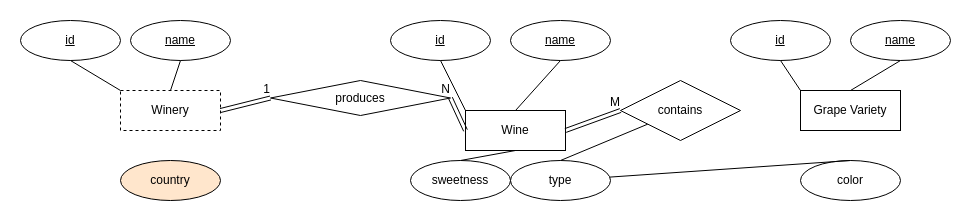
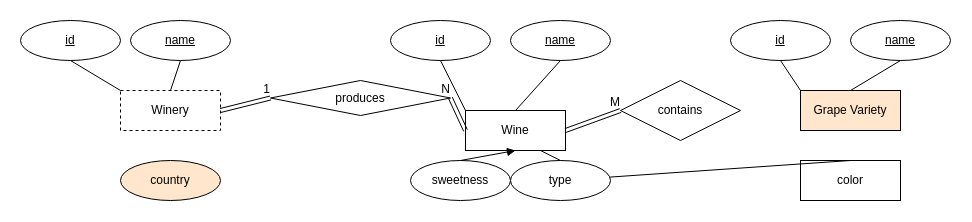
(851, 111) -> (851, 111)
(604, 142) -> (551, 156)
(510, 152) -> (506, 152)
(851, 181) -> (851, 181)
